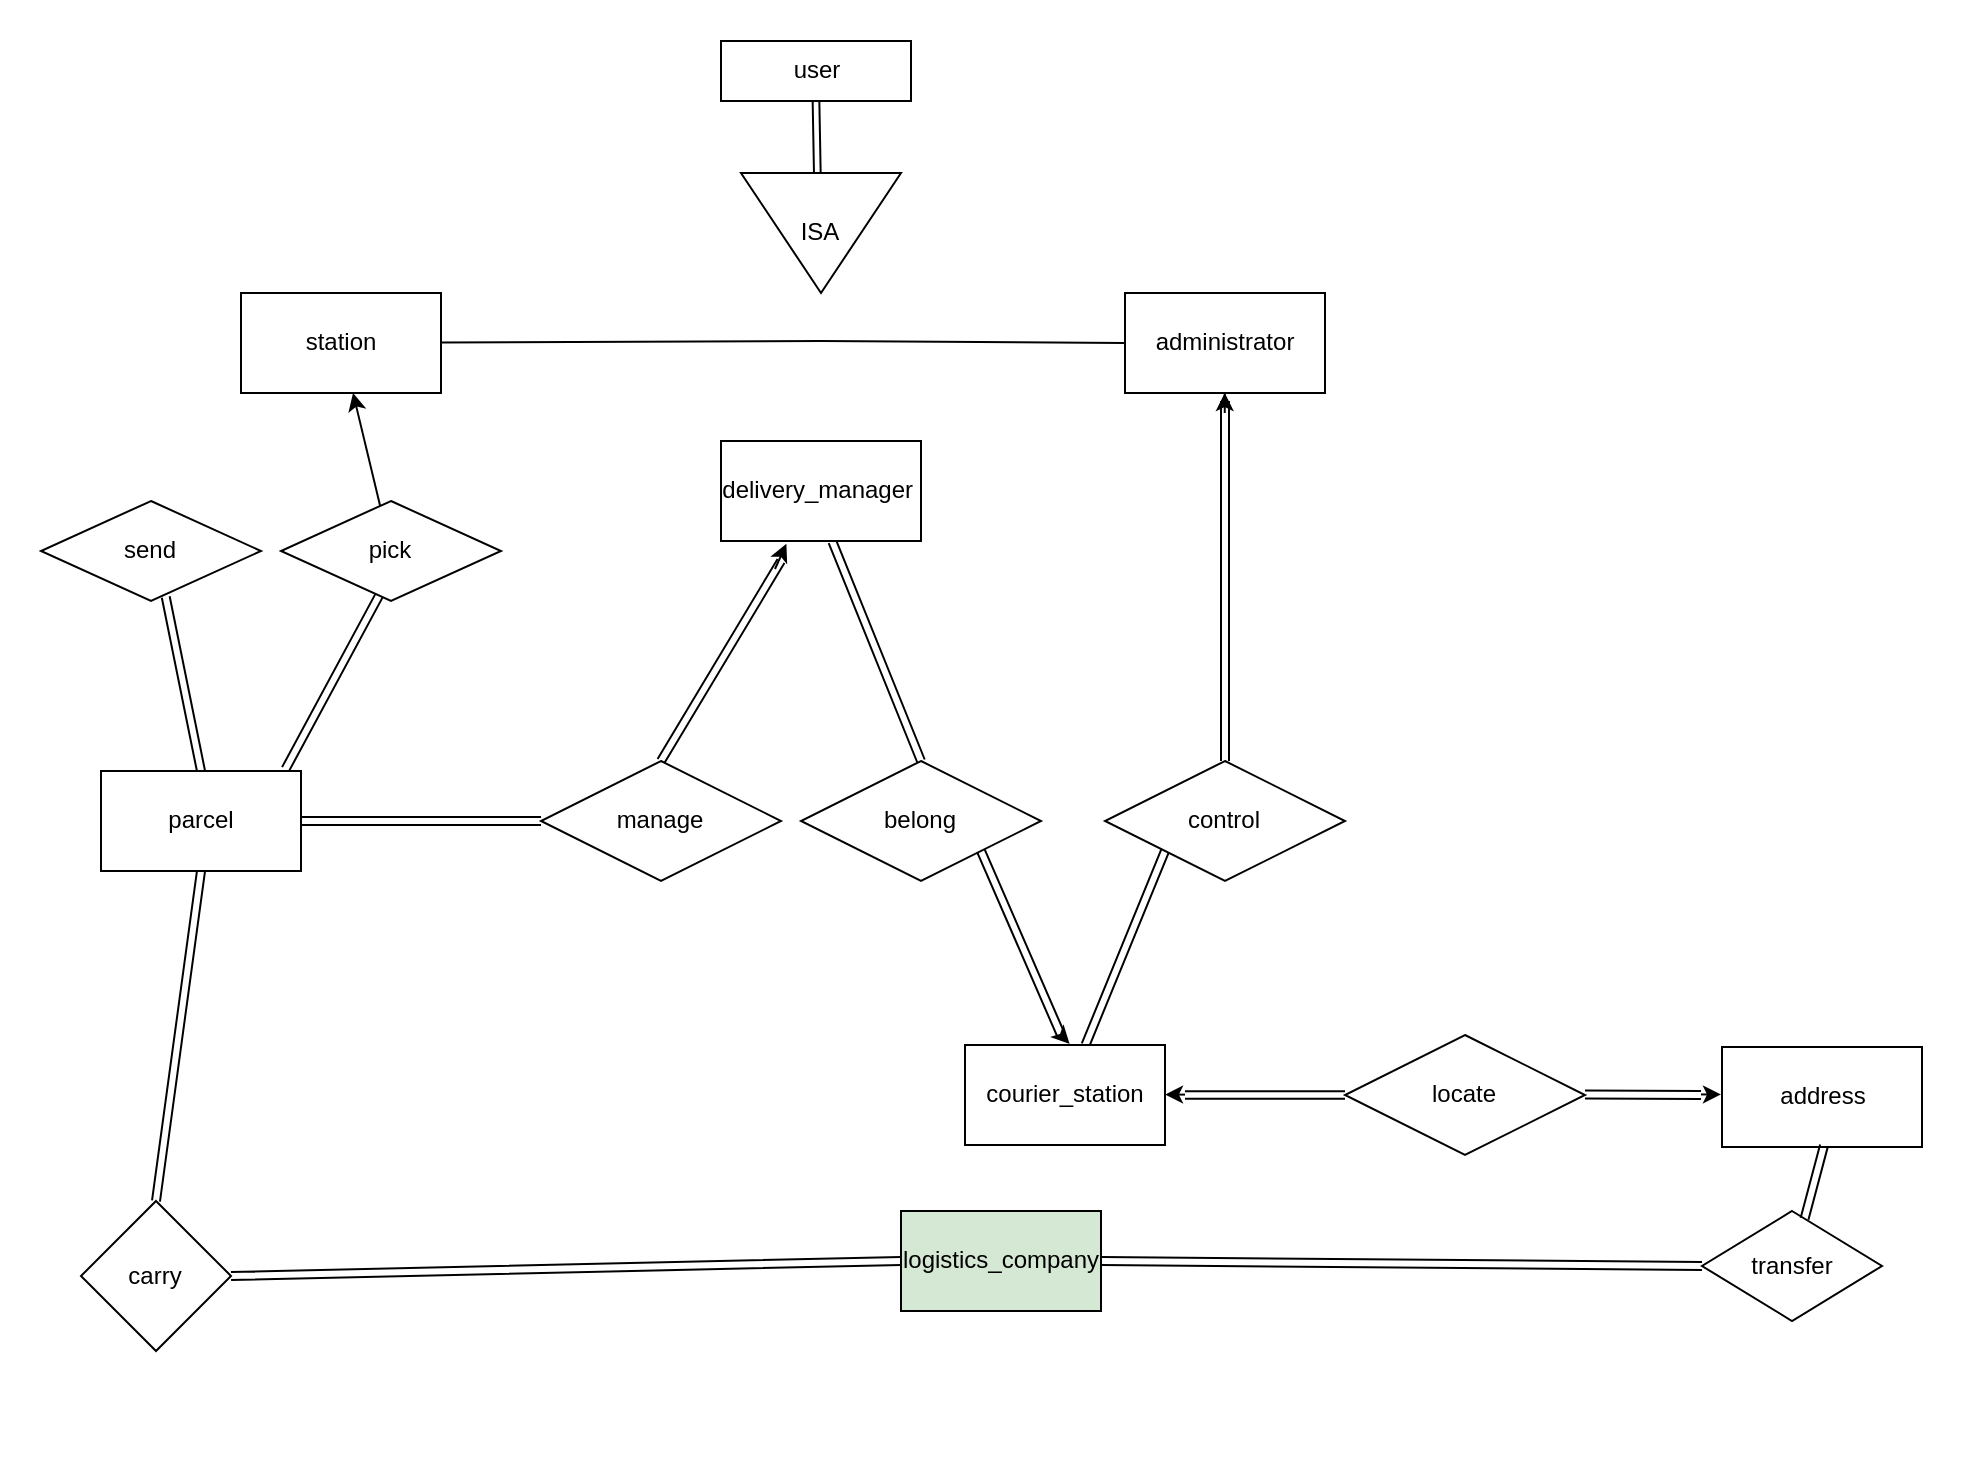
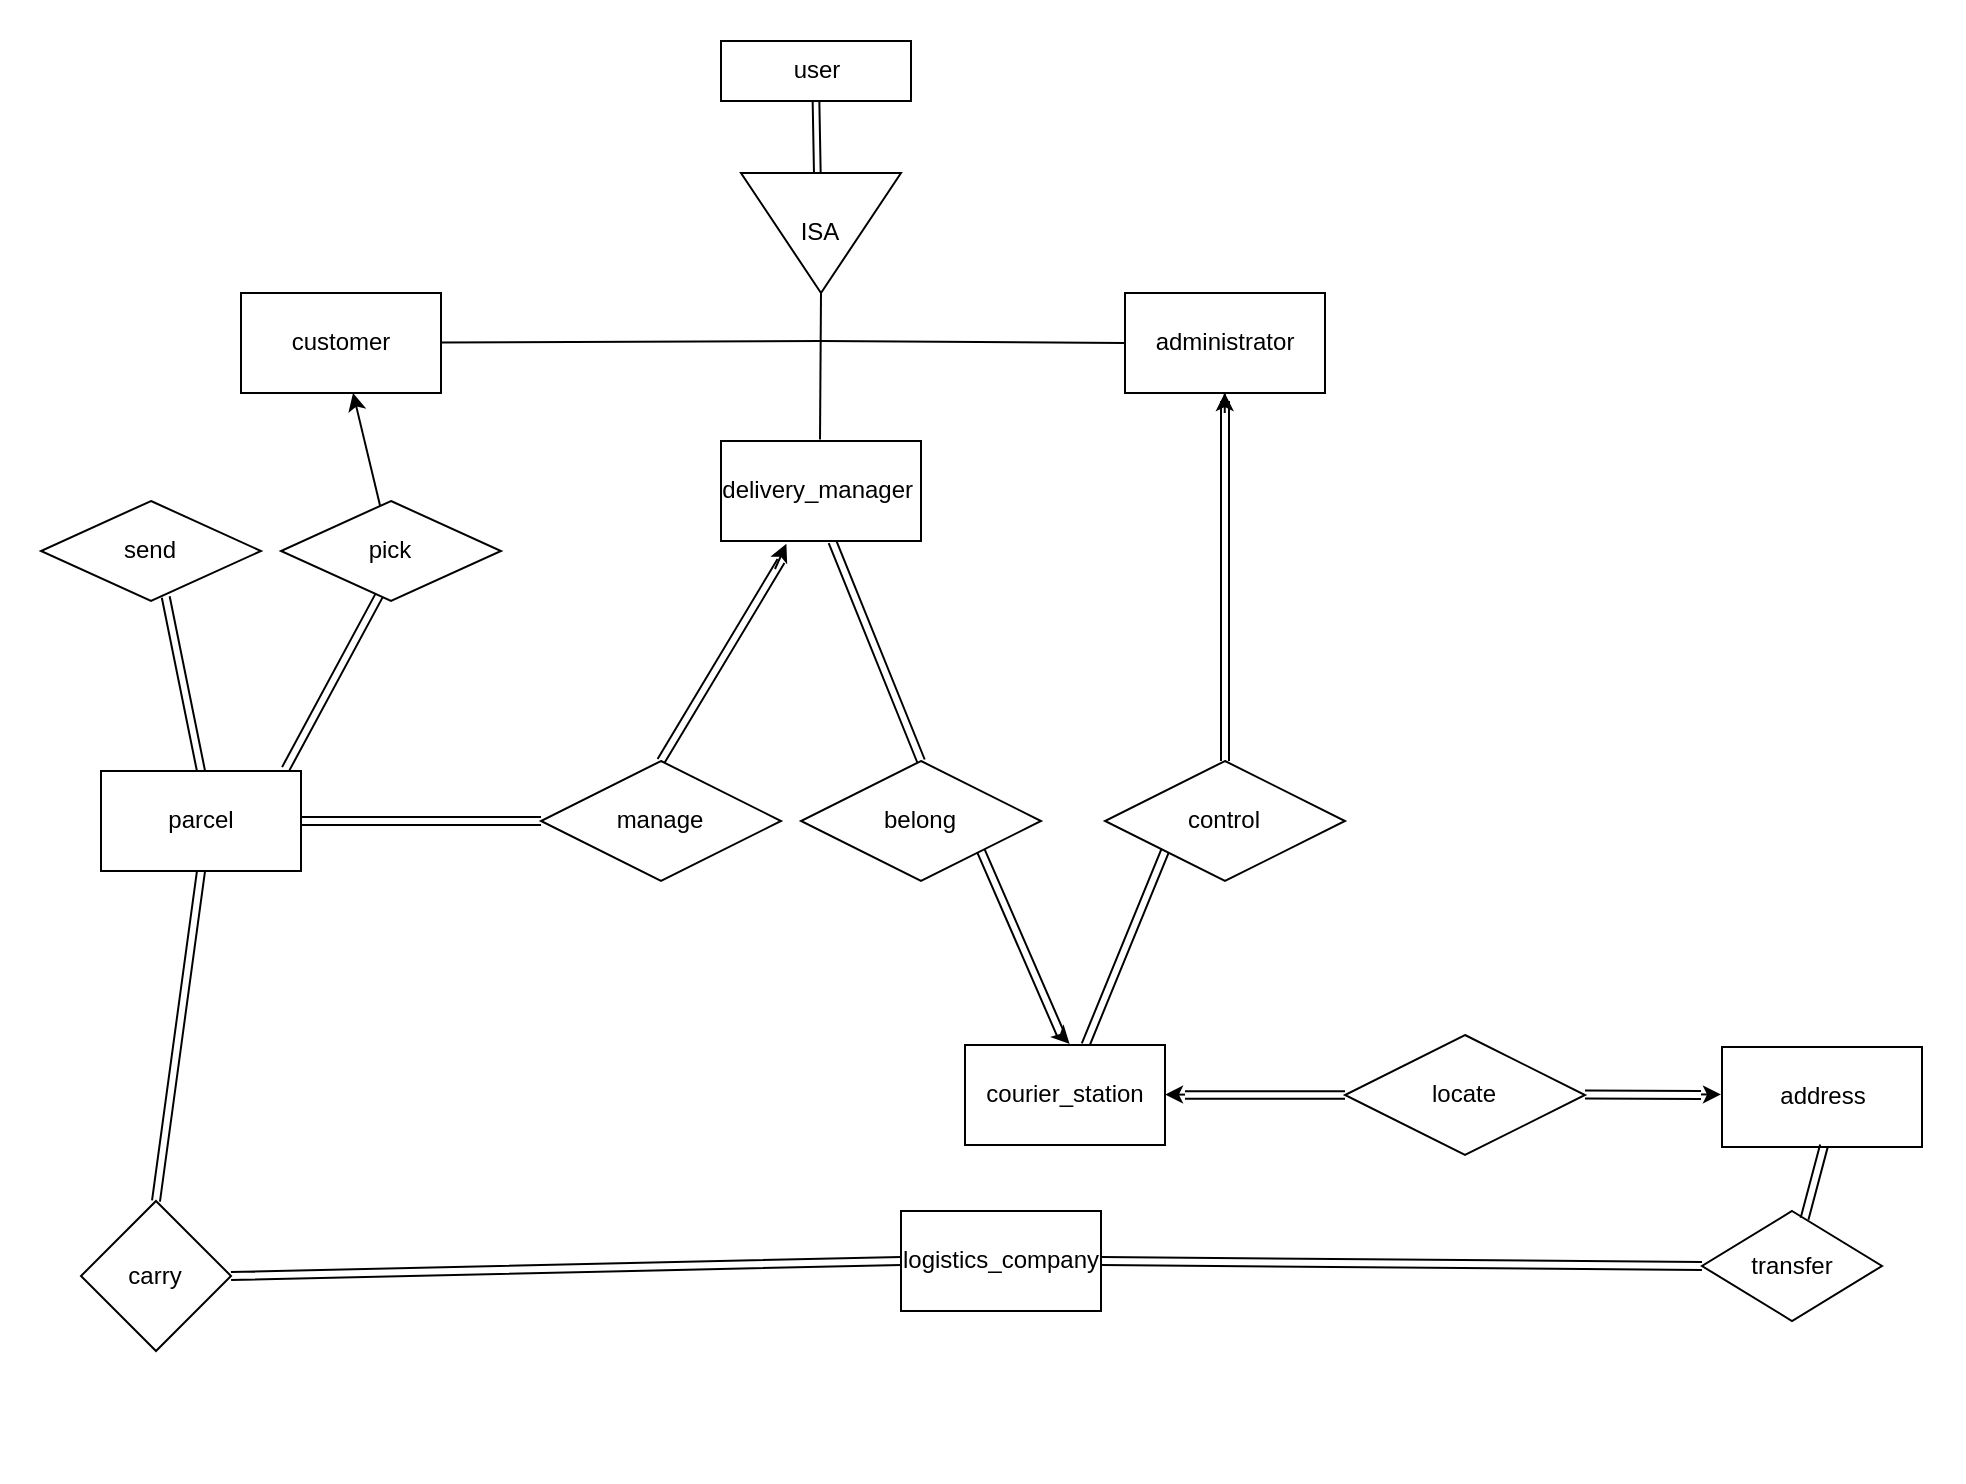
(342, 343) -> (342, 343)
none -> (821, 366)
(1001, 1261) -> (1001, 1261)
